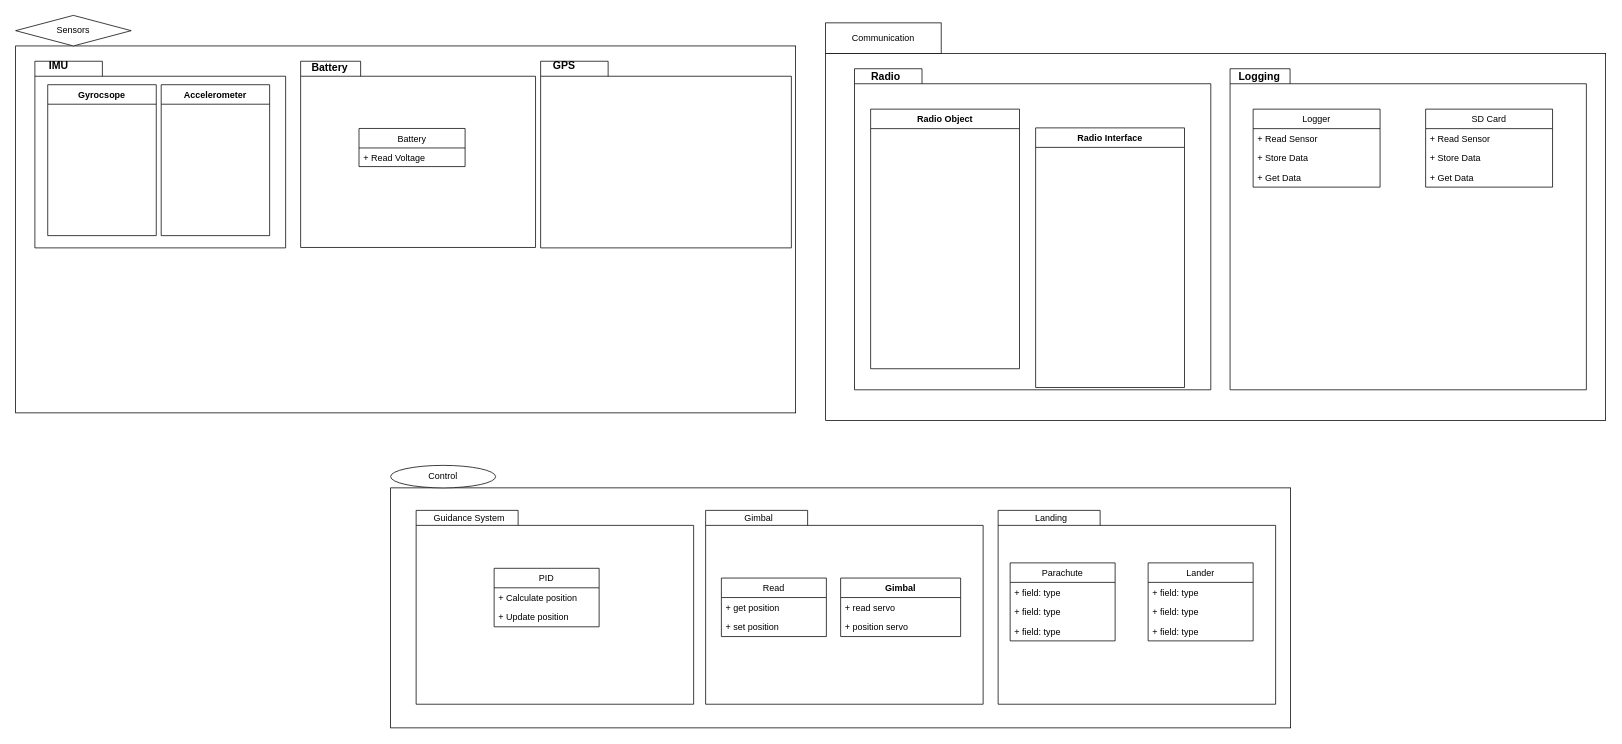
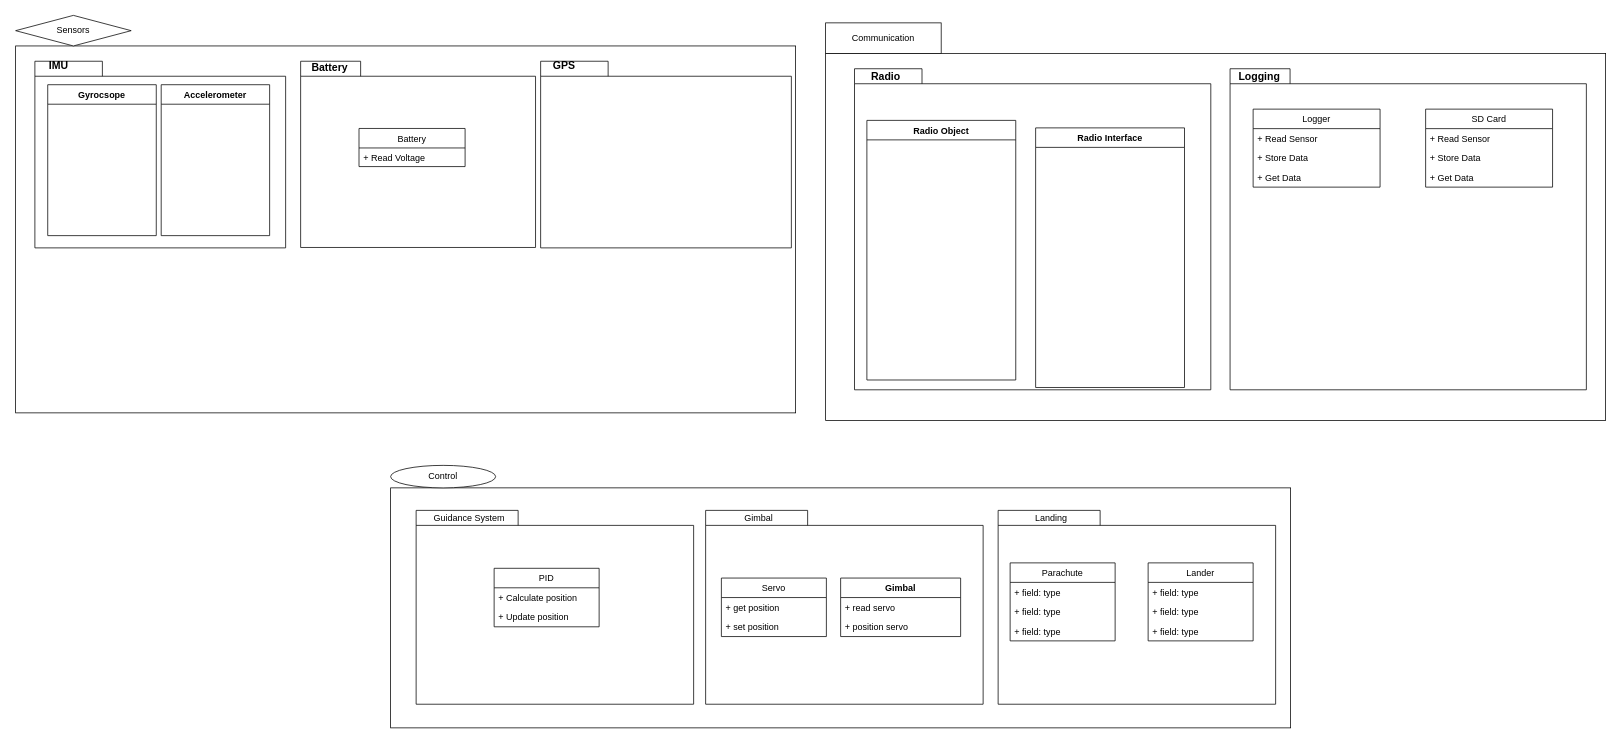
(945, 239) -> (941, 250)
(773, 588) -> (773, 588)
